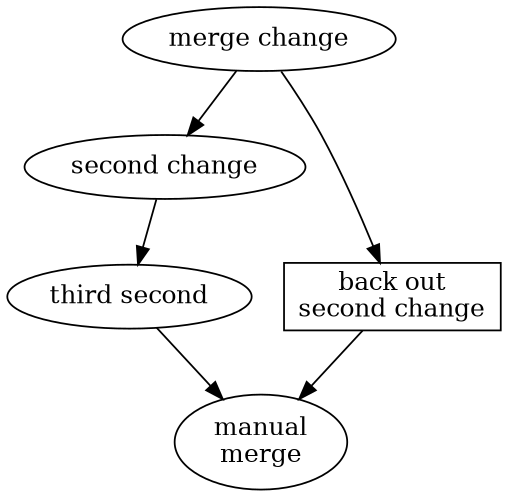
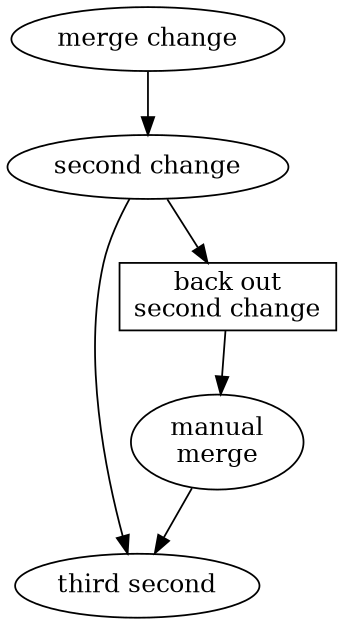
(332, 156) -> (183, 223)
(184, 357) -> (178, 513)
